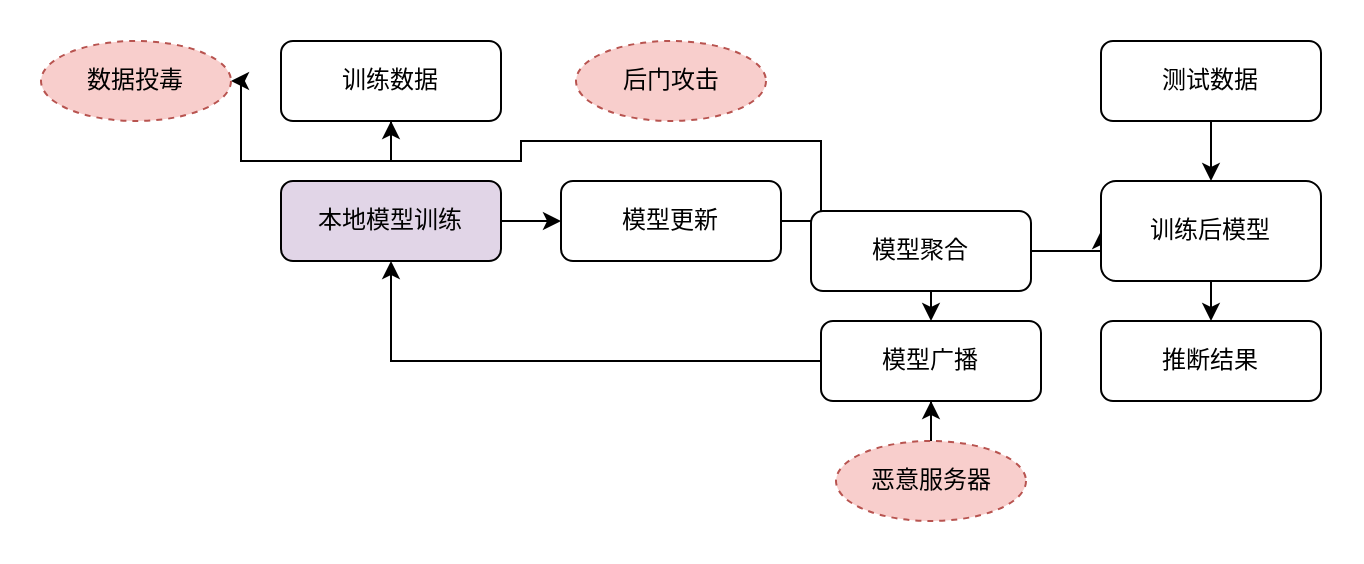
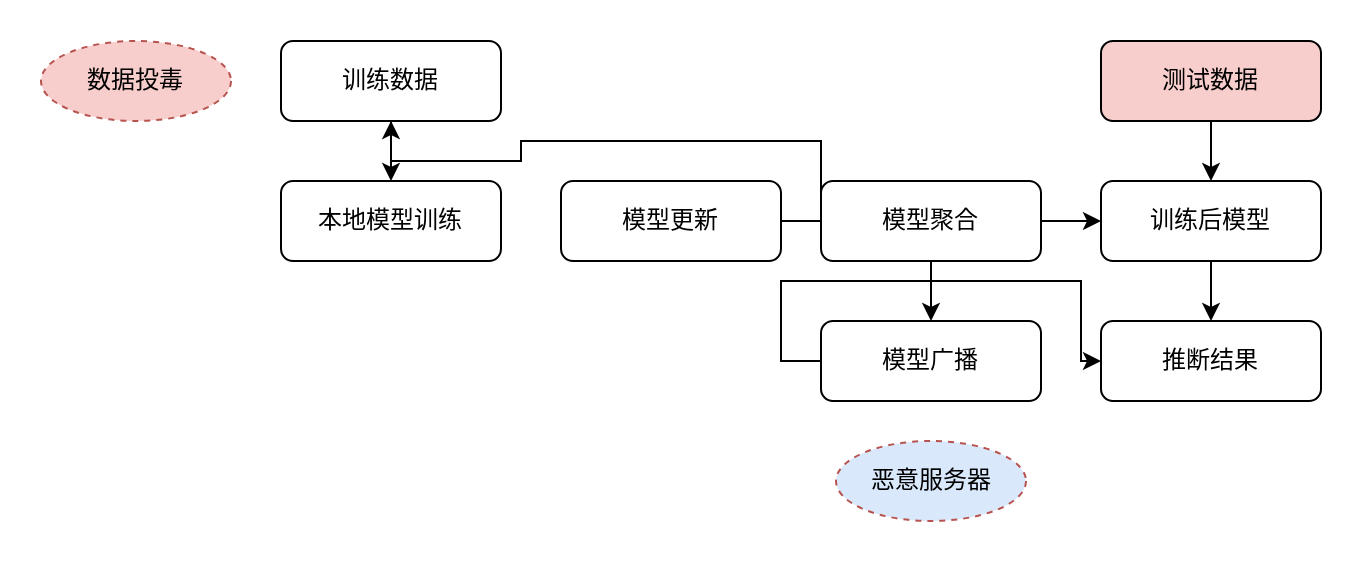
(671, 81) -> none
(1211, 81) -> (1211, 81)
(273, 161) -> (391, 166)
(391, 221) -> (391, 221)
(524, 221) -> none
(1211, 231) -> (1211, 221)
(921, 251) -> (931, 221)
(544, 361) -> (935, 281)
(931, 414) -> none
(931, 481) -> (931, 481)
